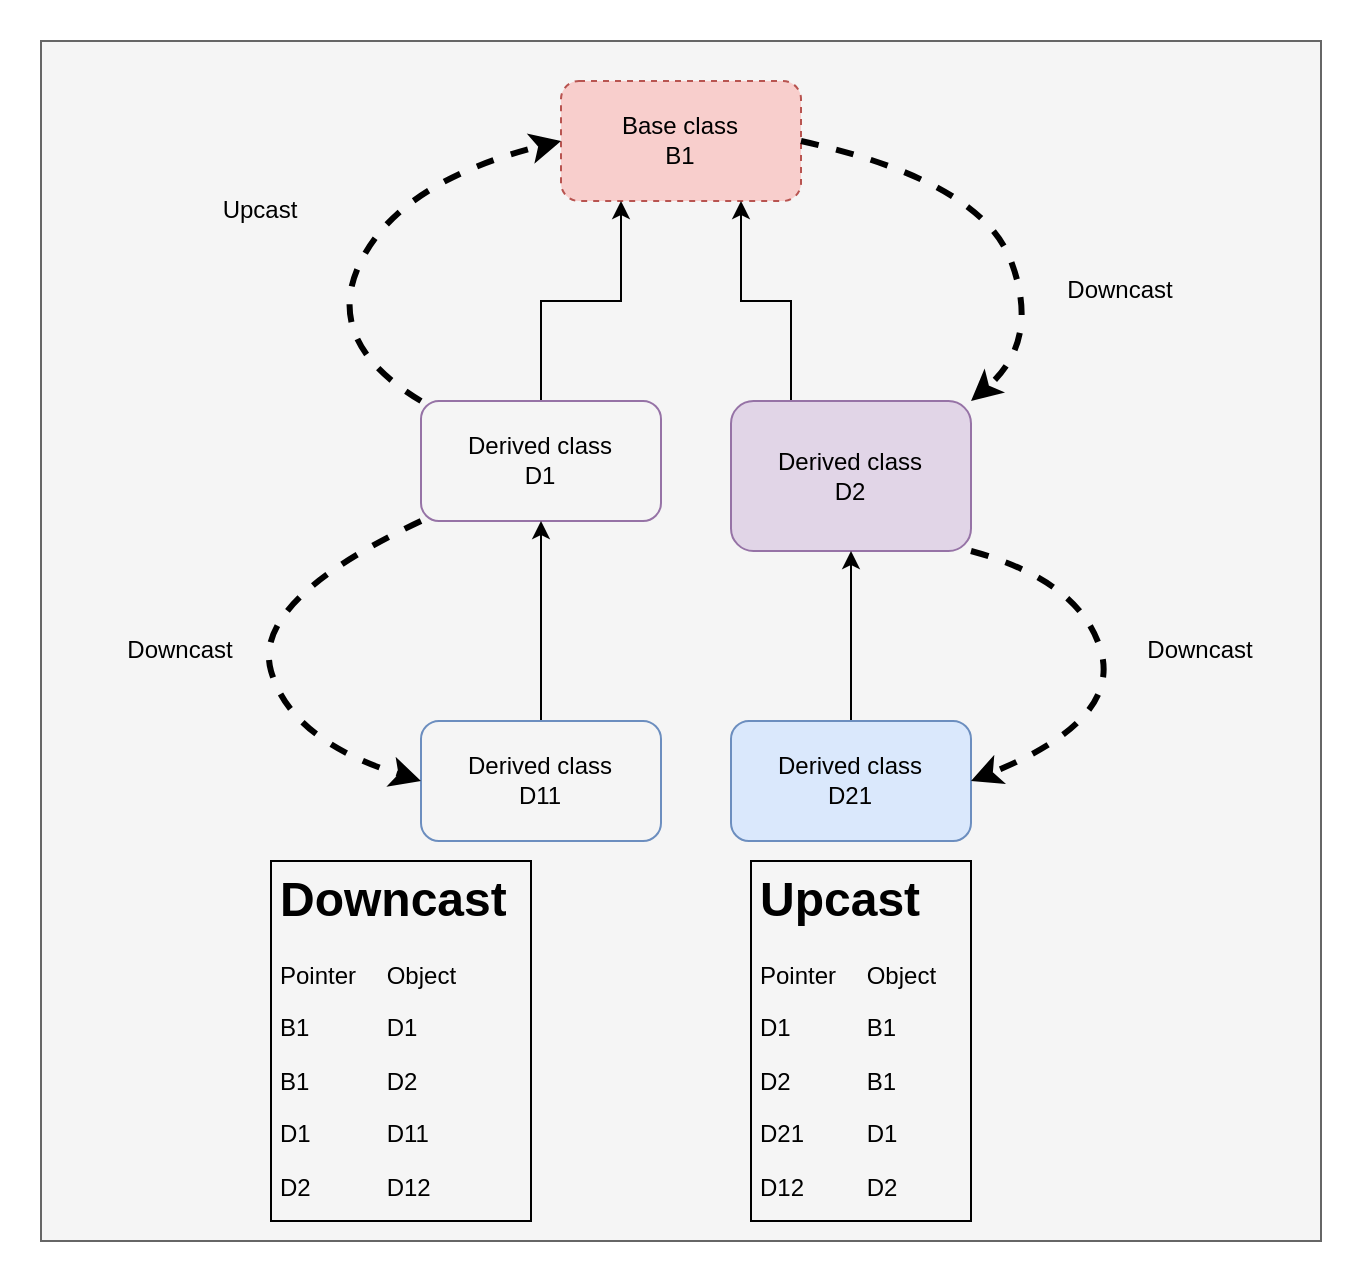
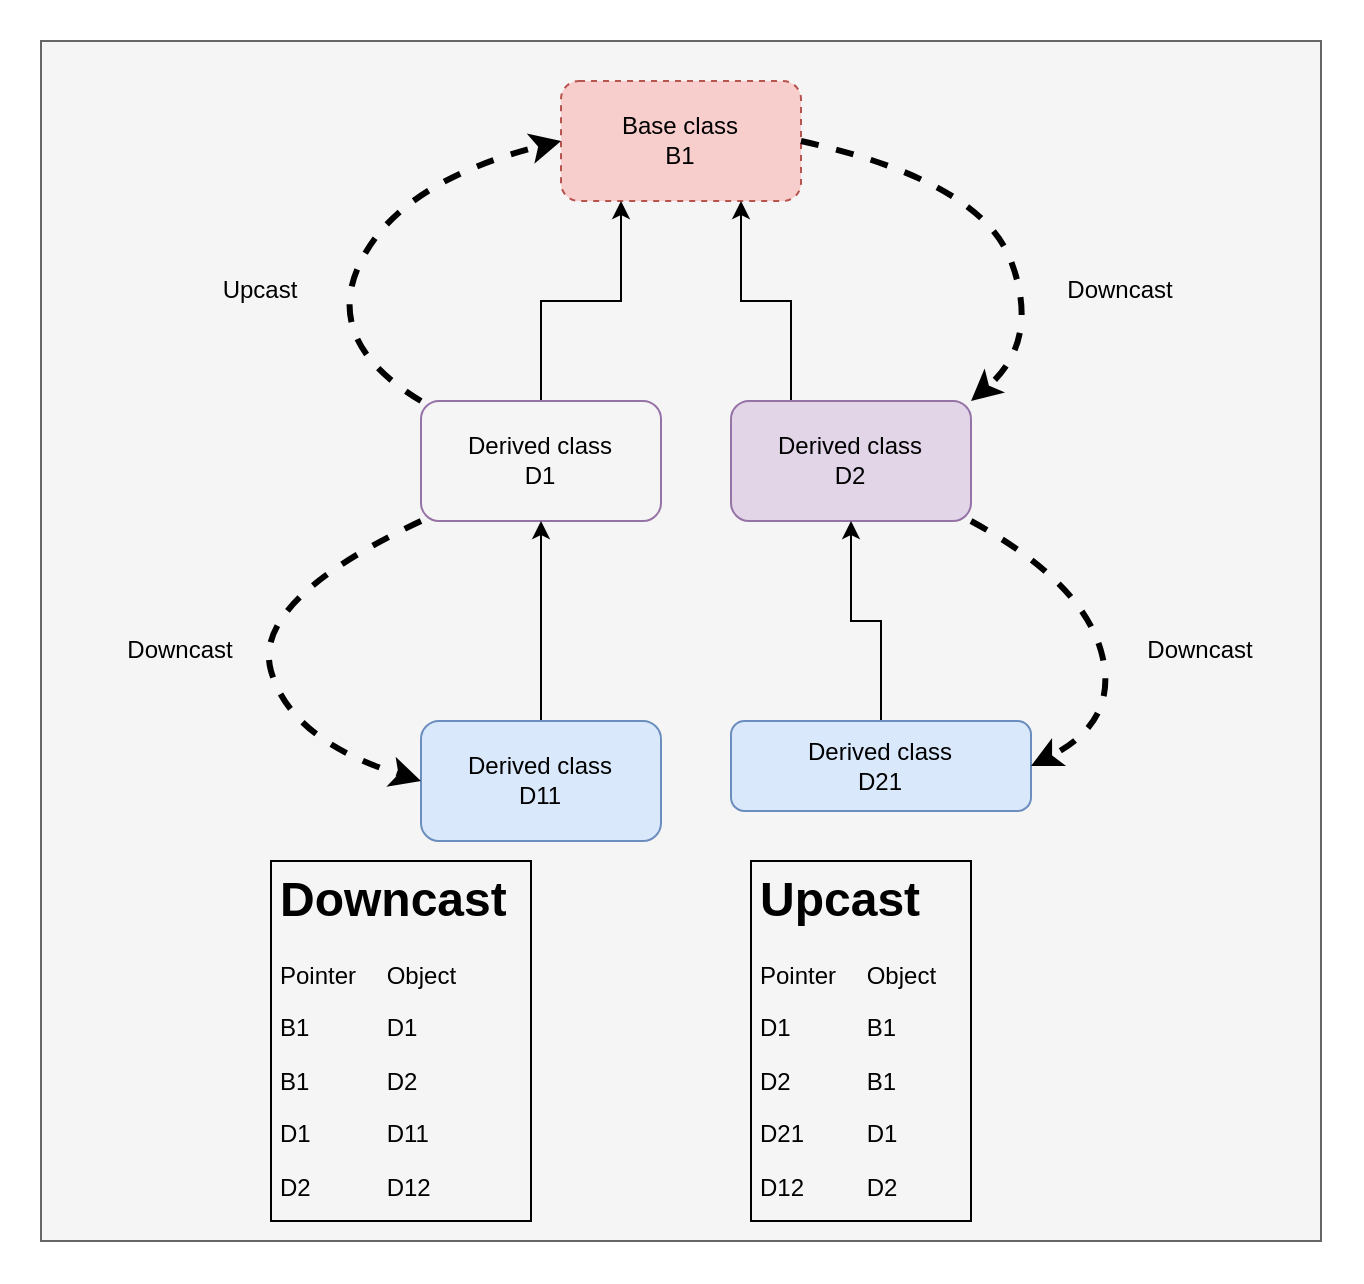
(261, 211) -> (261, 291)
(851, 476) -> (851, 461)
(541, 781) -> (541, 781)
(851, 781) -> (881, 766)
